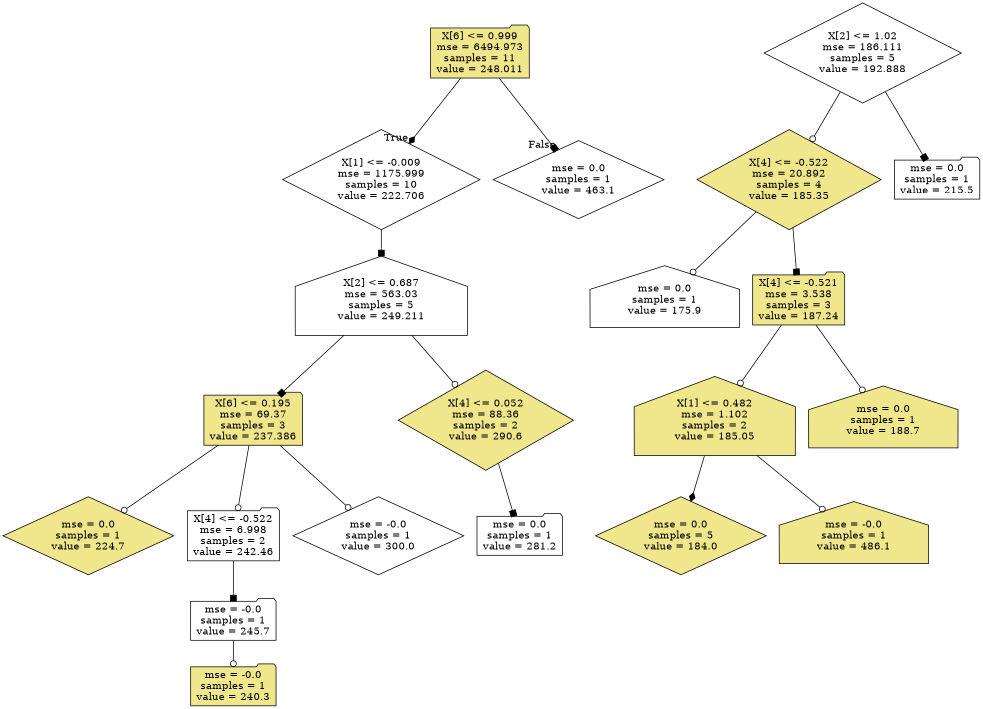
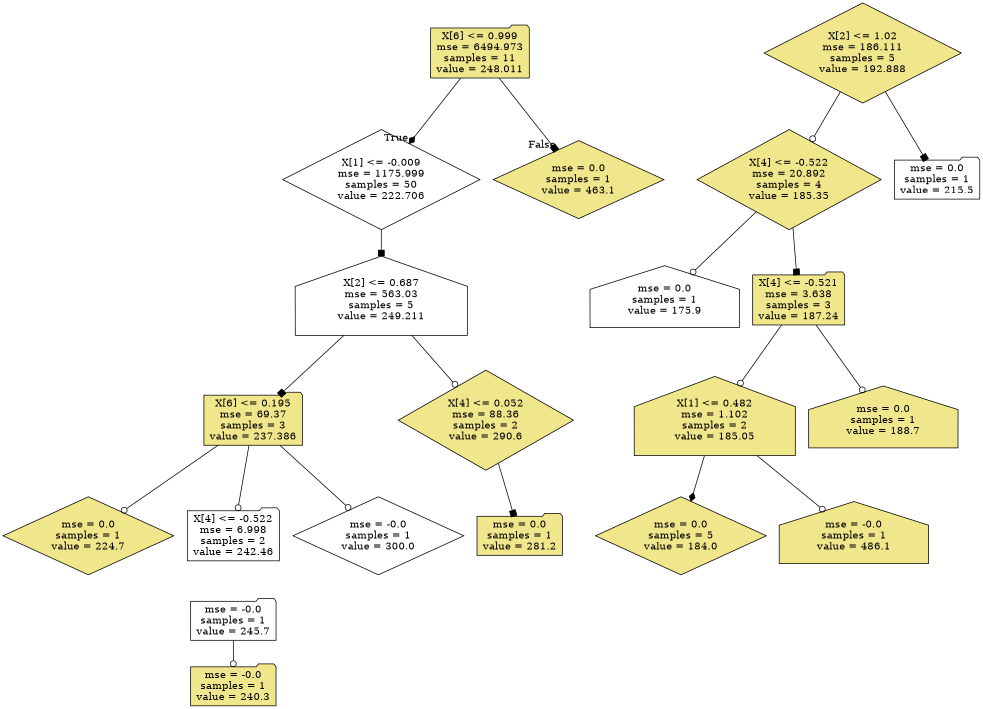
(863, 53) -> (863, 53)
(381, 180) -> (381, 180)
(579, 180) -> (579, 180)
(799, 300) -> (799, 300)
(520, 536) -> (520, 536)
(233, 577) -> none
